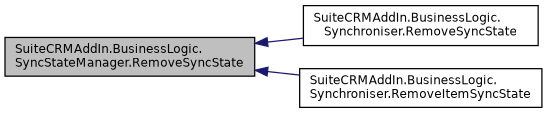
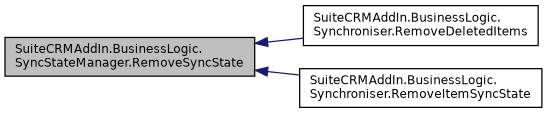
(421, 26) -> (421, 26)
